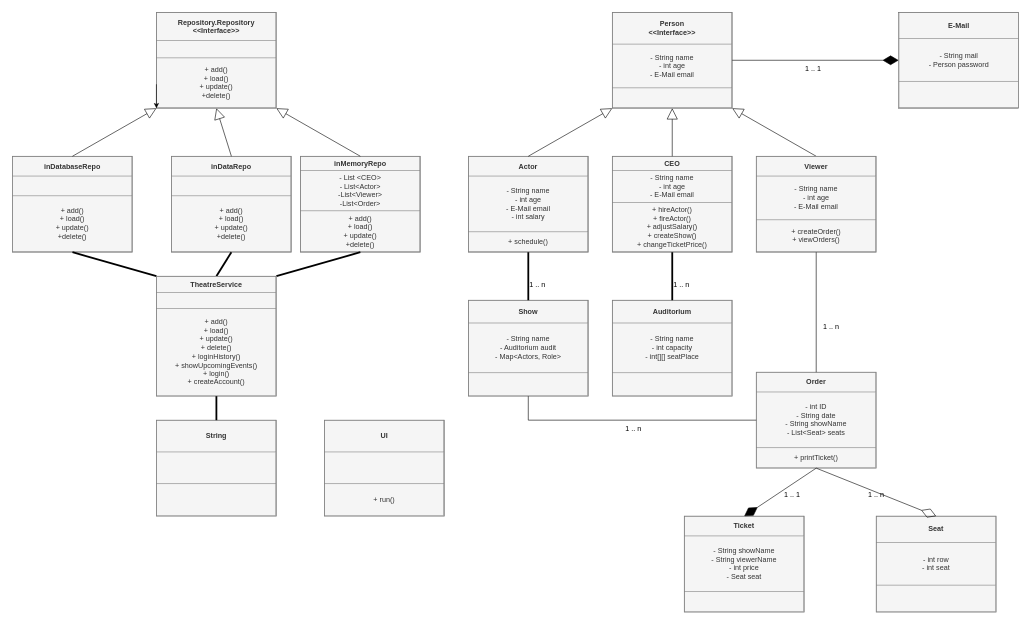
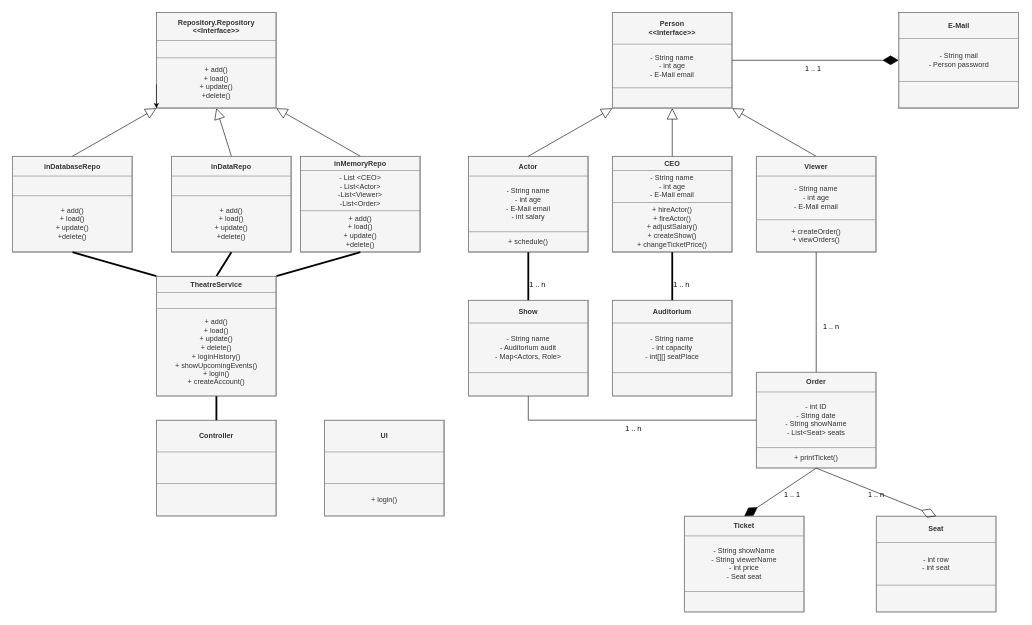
(167, 425) -> (175, 425)
(337, 429) -> (340, 429)
